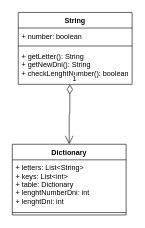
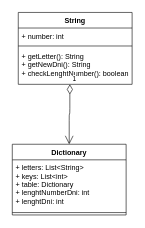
(52, 36) -> (44, 36)
